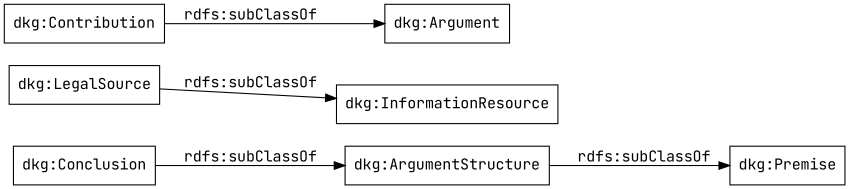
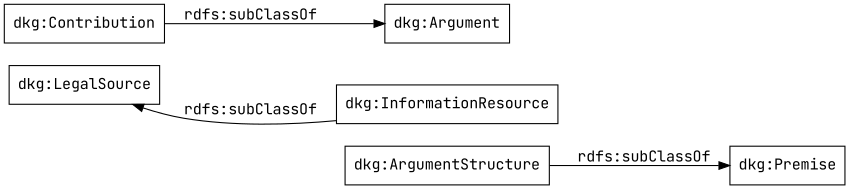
(243, 93) -> (239, 124)
(84, 166) -> none
